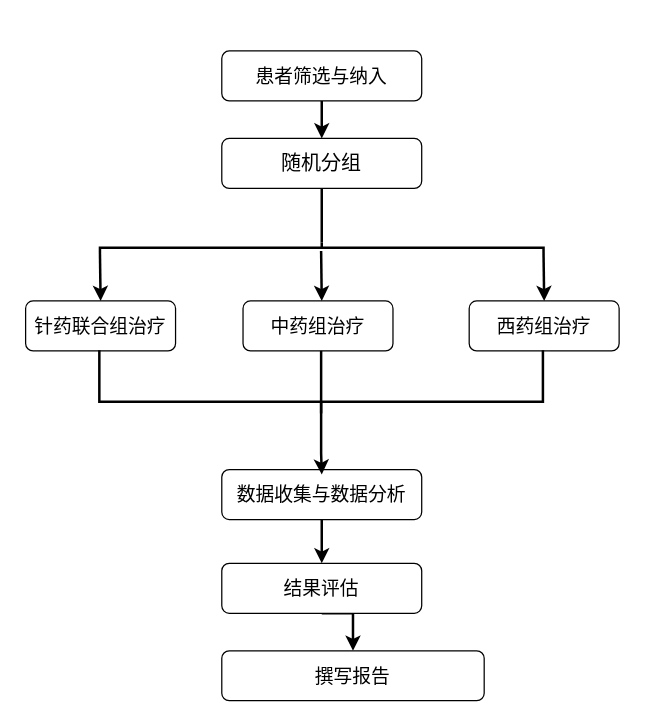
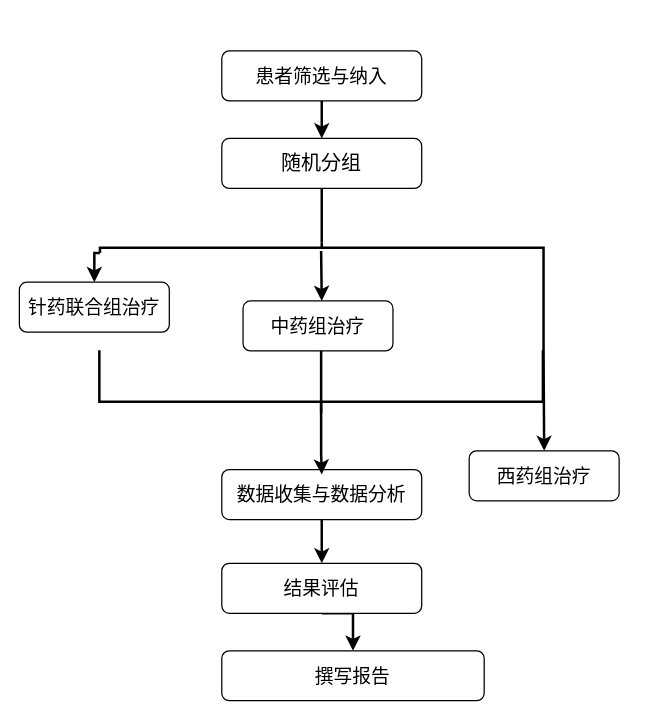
(101, 326) -> (94, 307)
(544, 326) -> (544, 476)
